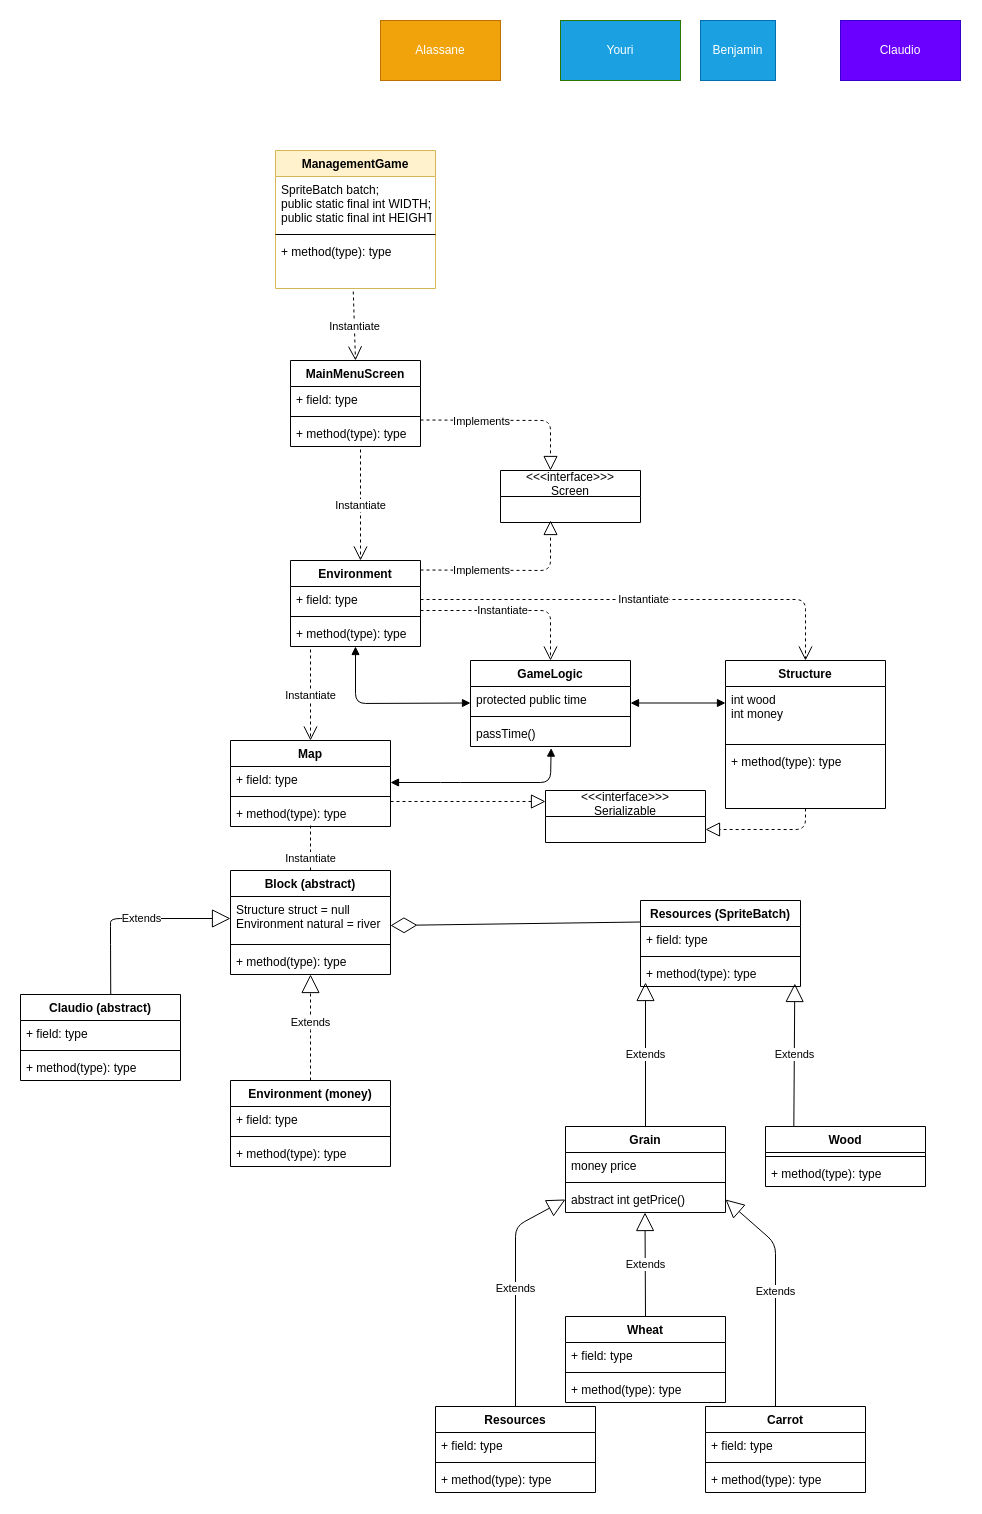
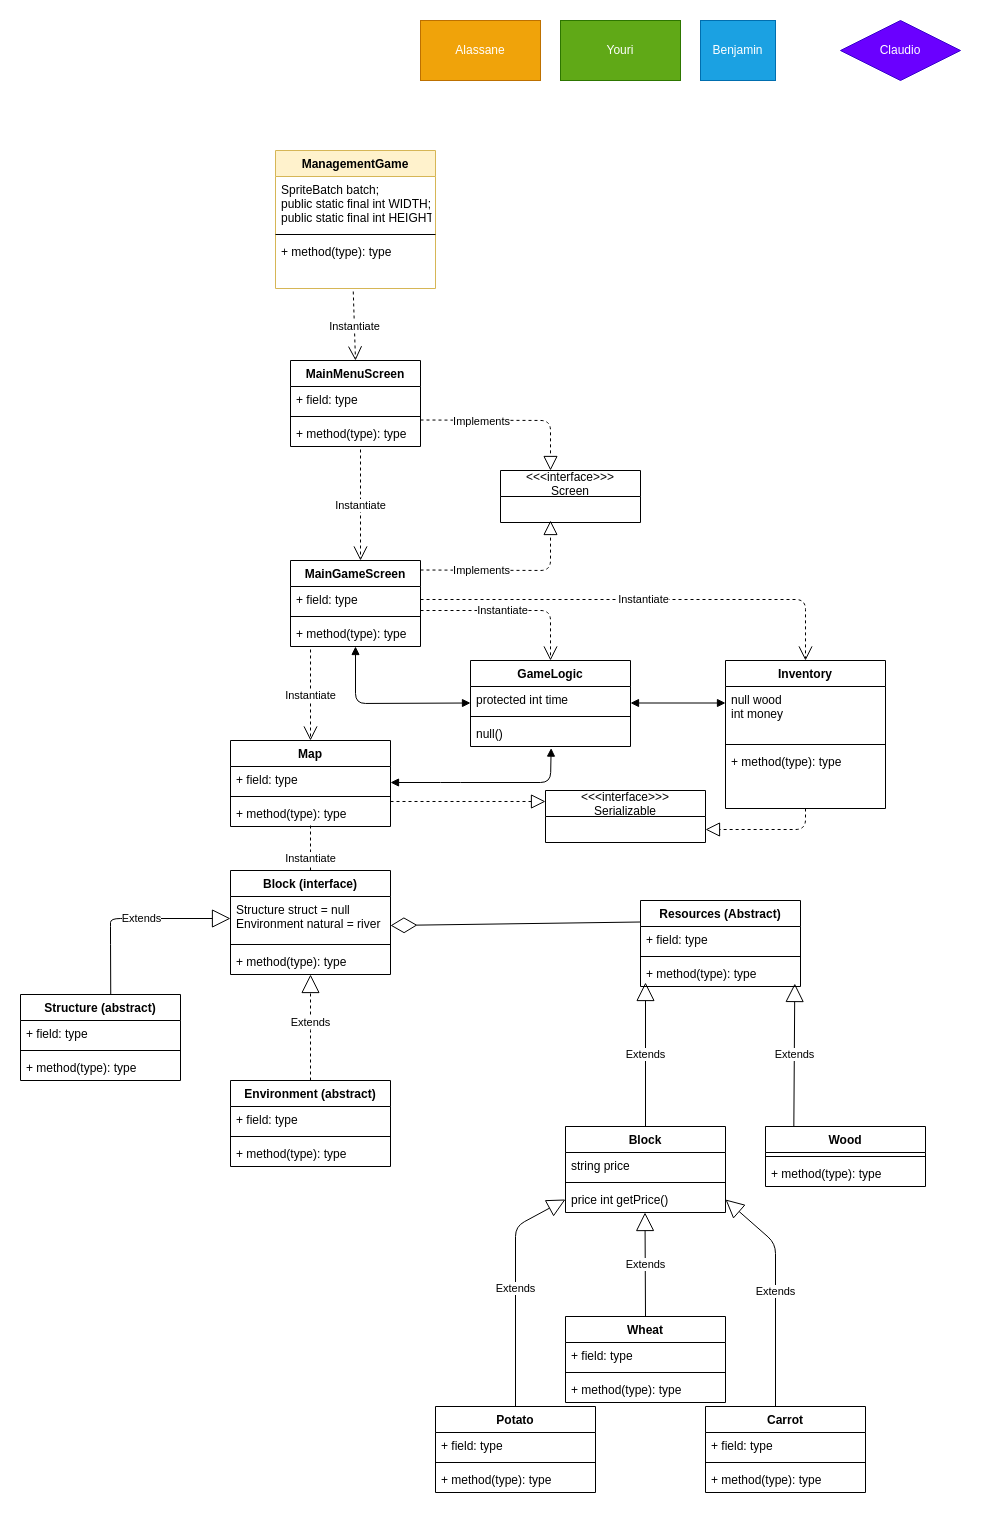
(441, 51) -> (481, 51)
(621, 51) -> (621, 51)
(901, 51) -> (901, 51)
(355, 574) -> (355, 574)
(805, 674) -> (805, 674)
(539, 700) -> (530, 700)
(755, 700) -> (757, 700)
(508, 734) -> (493, 734)
(310, 884) -> (310, 884)
(720, 914) -> (720, 914)
(100, 1008) -> (100, 1008)
(310, 1094) -> (310, 1094)
(645, 1140) -> (645, 1140)
(605, 1166) -> (607, 1166)
(642, 1200) -> (630, 1200)
(515, 1420) -> (515, 1420)
